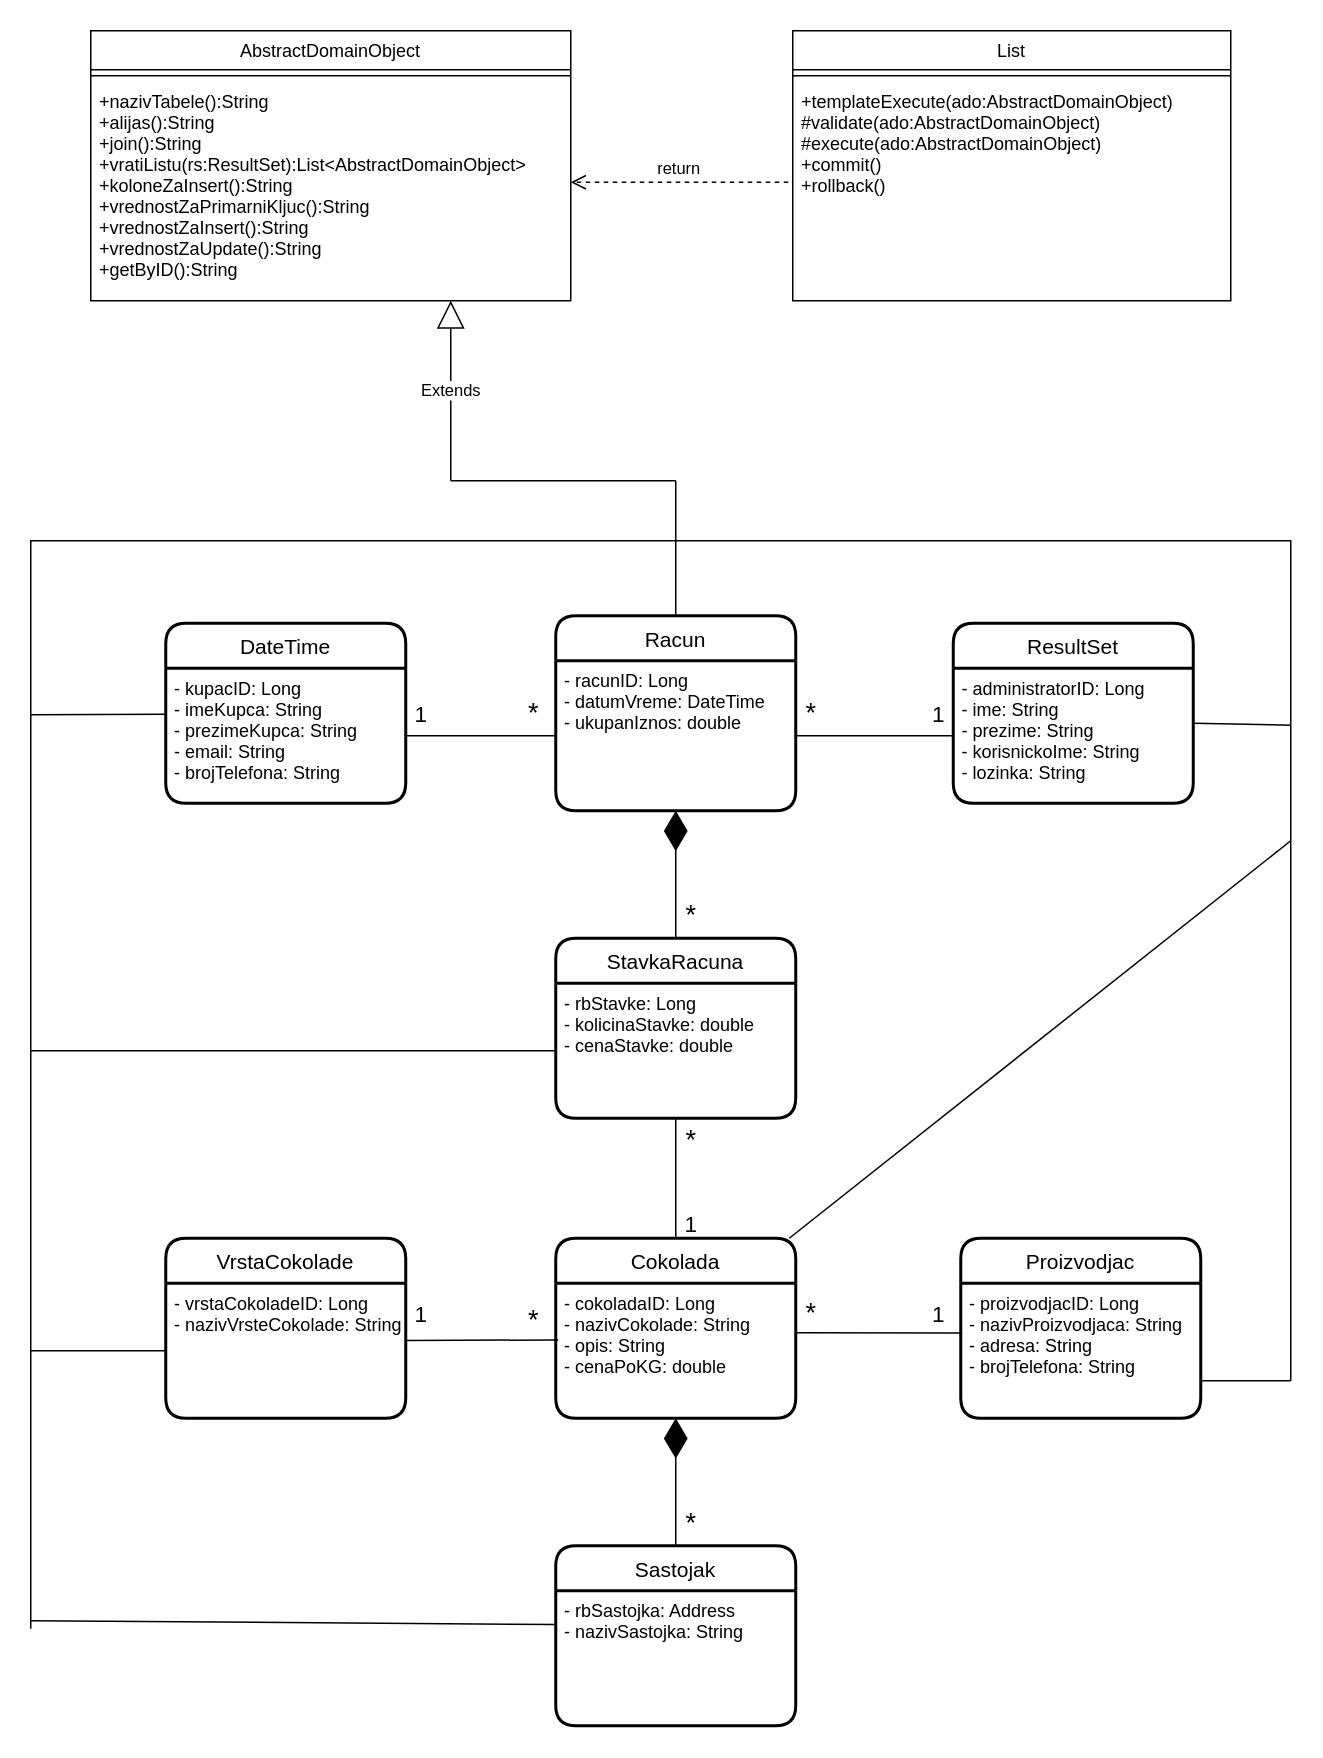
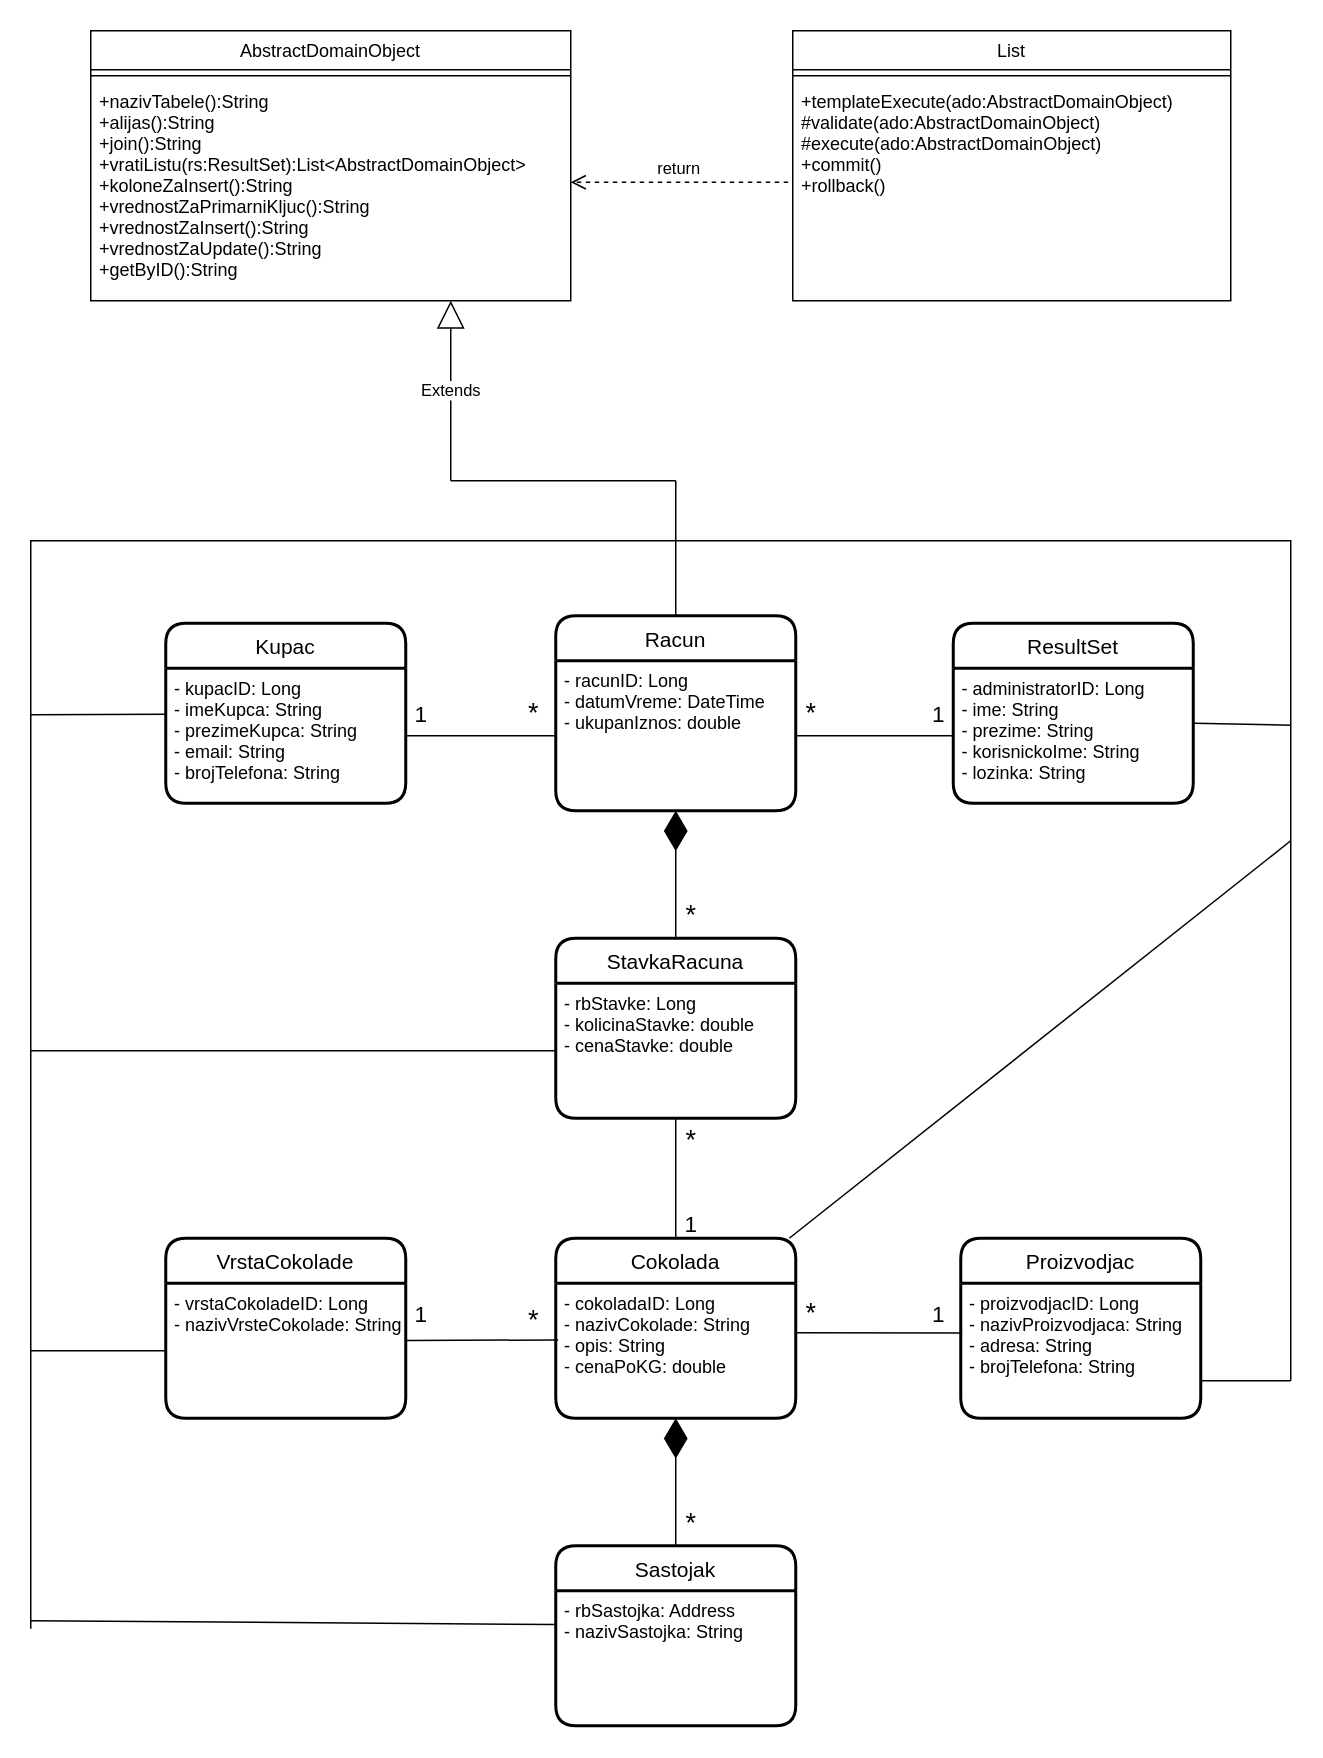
(285, 647) -> (285, 647)
